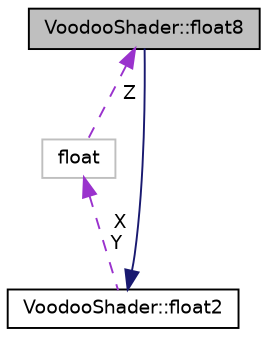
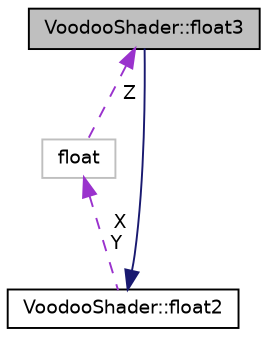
(144, 29) -> (144, 29)
